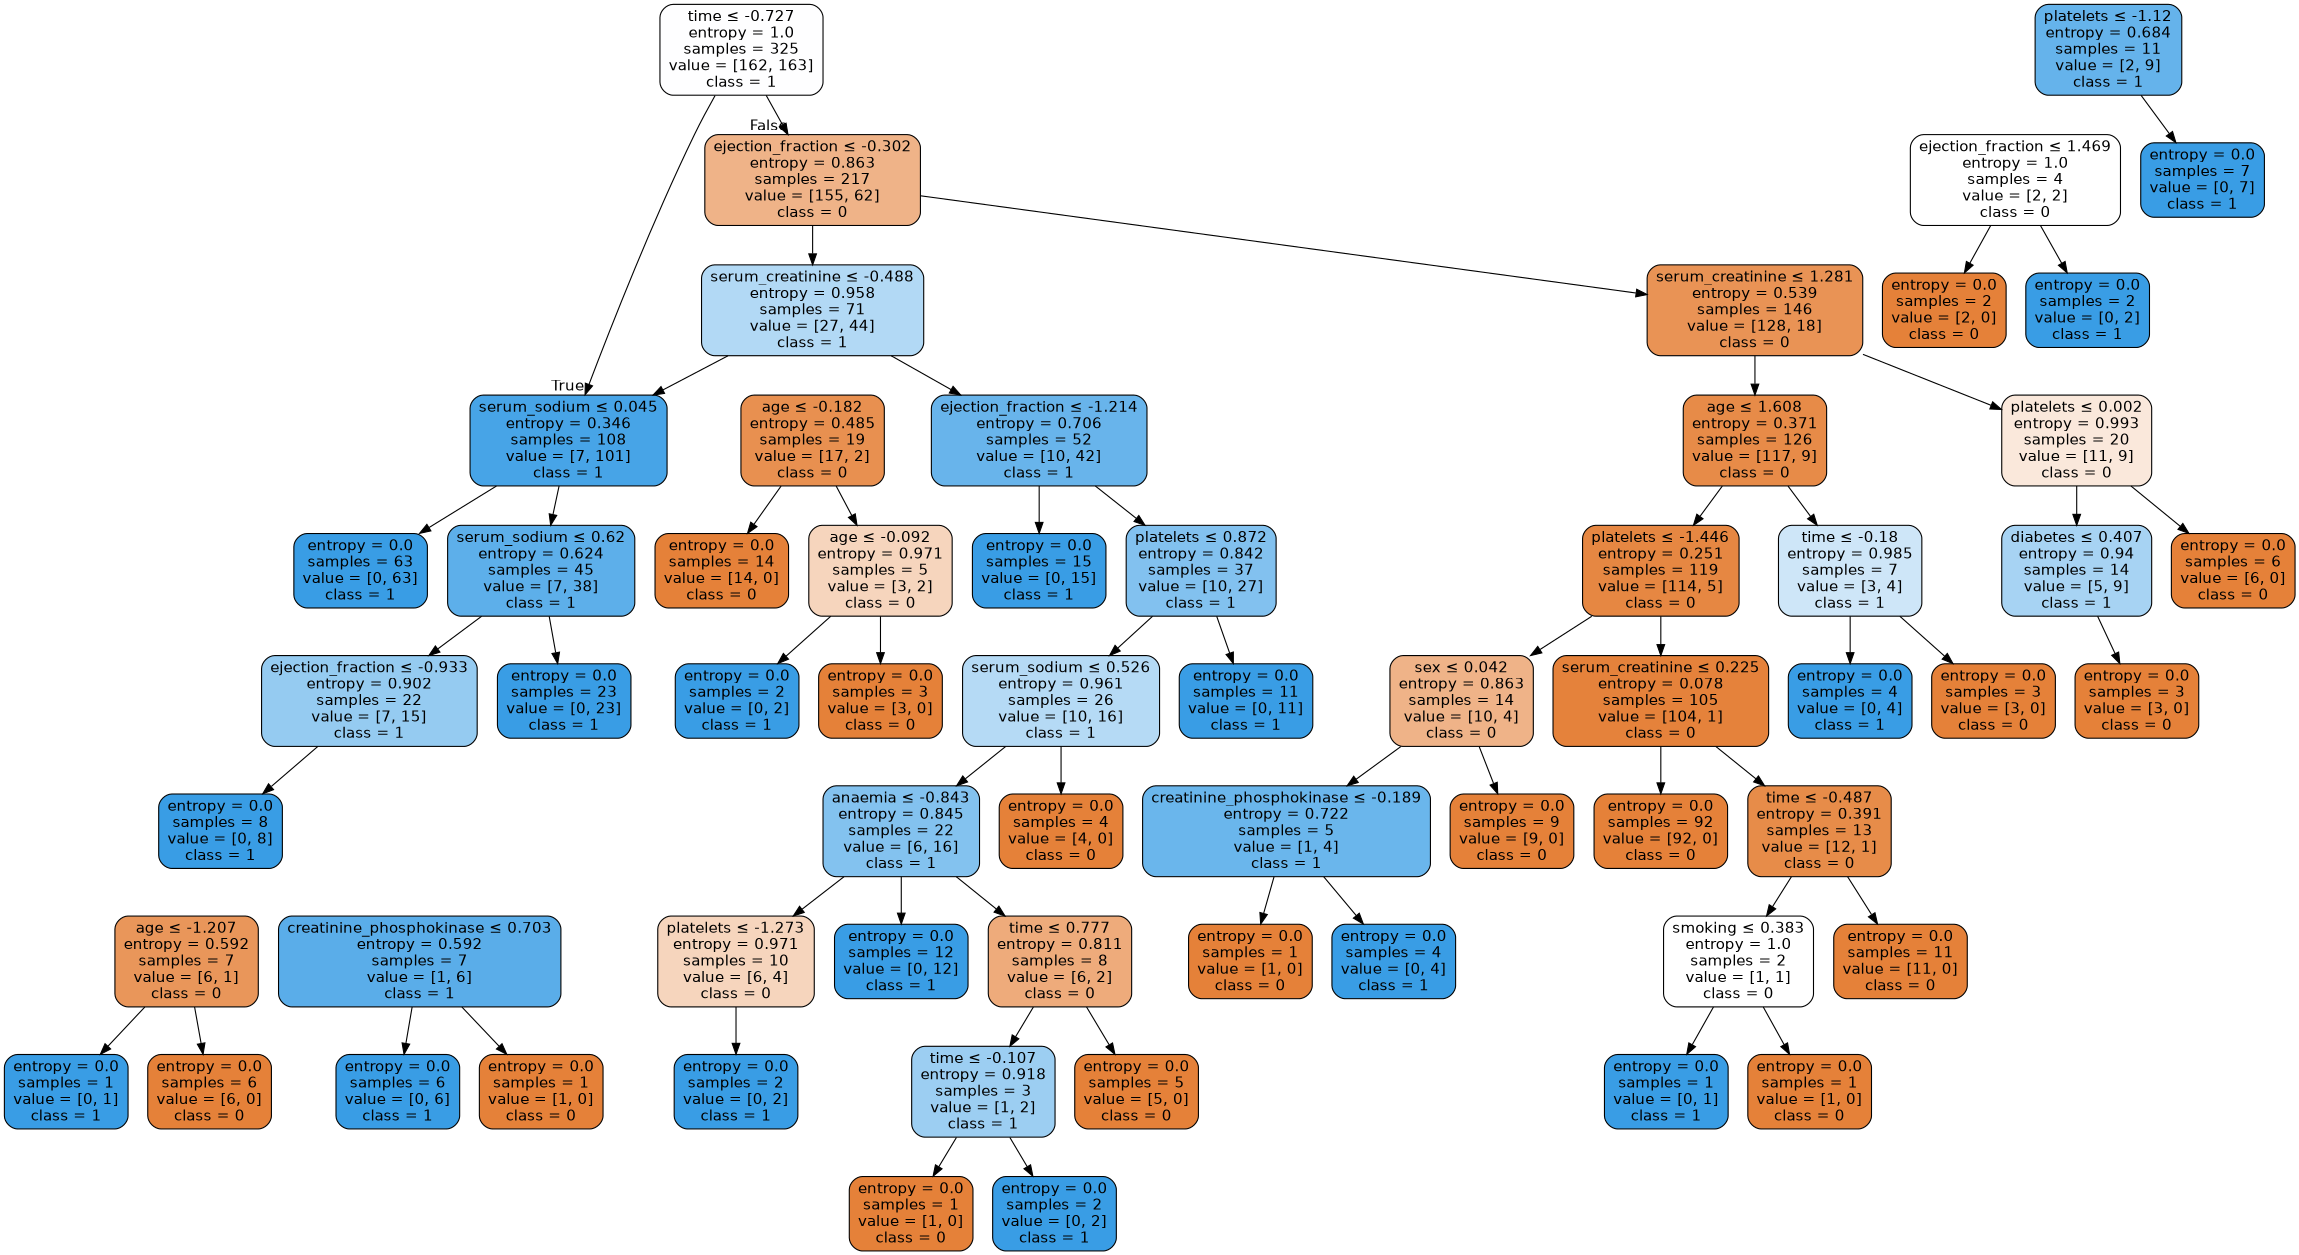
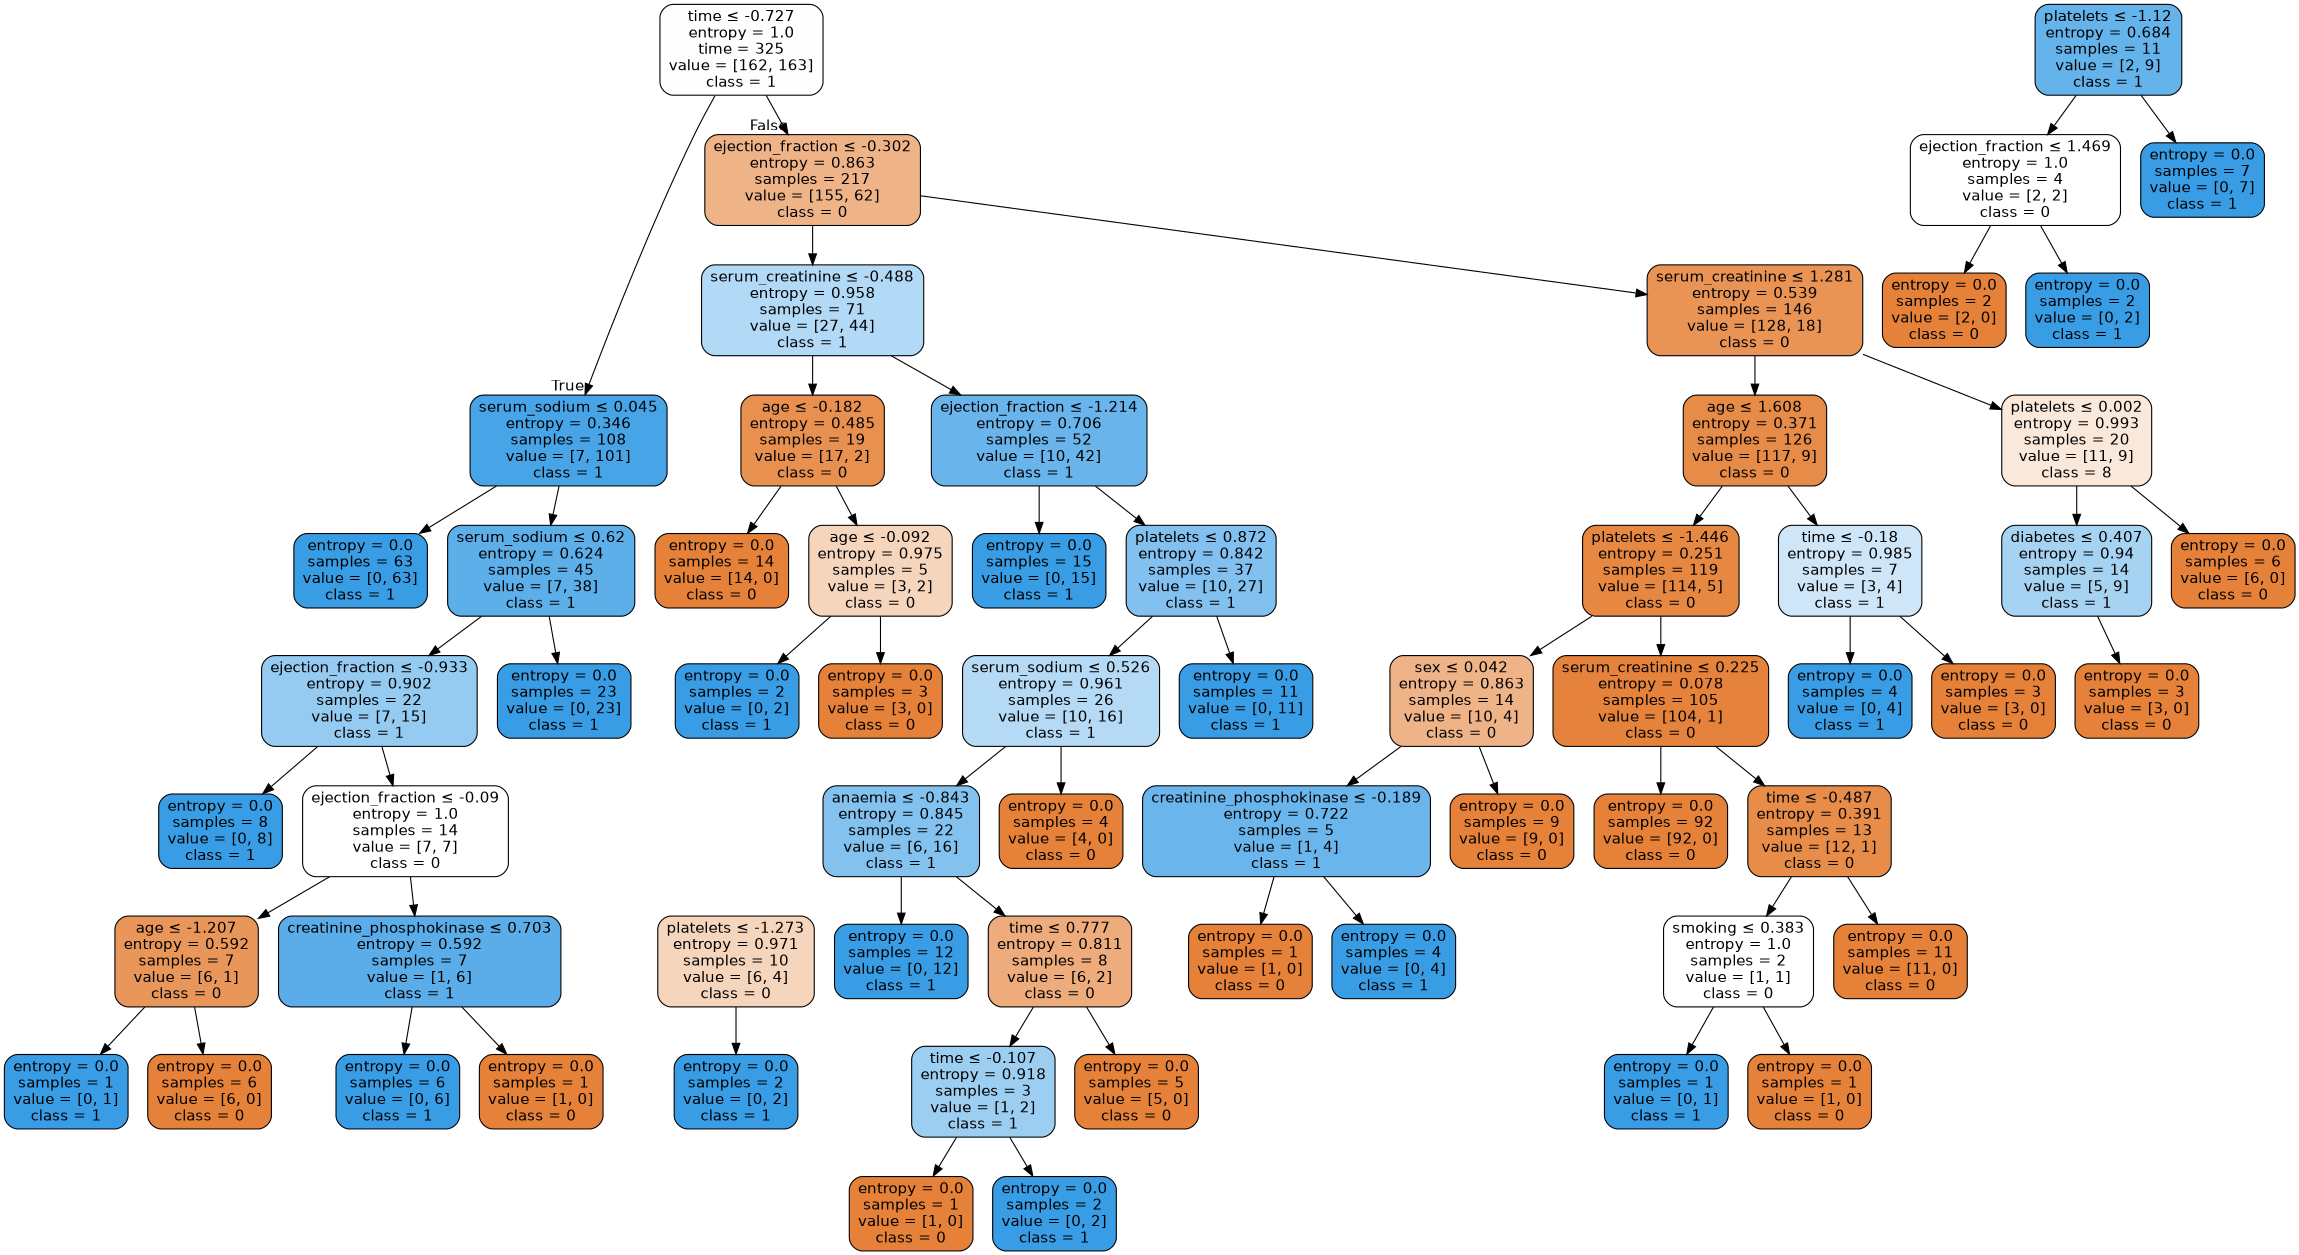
(741, 49) -> (741, 49)
none -> (2065, 110)
(695, 373) -> (813, 370)
(2077, 473) -> (2077, 473)
(880, 554) -> (880, 554)
none -> (405, 831)
(823, 893) -> none
